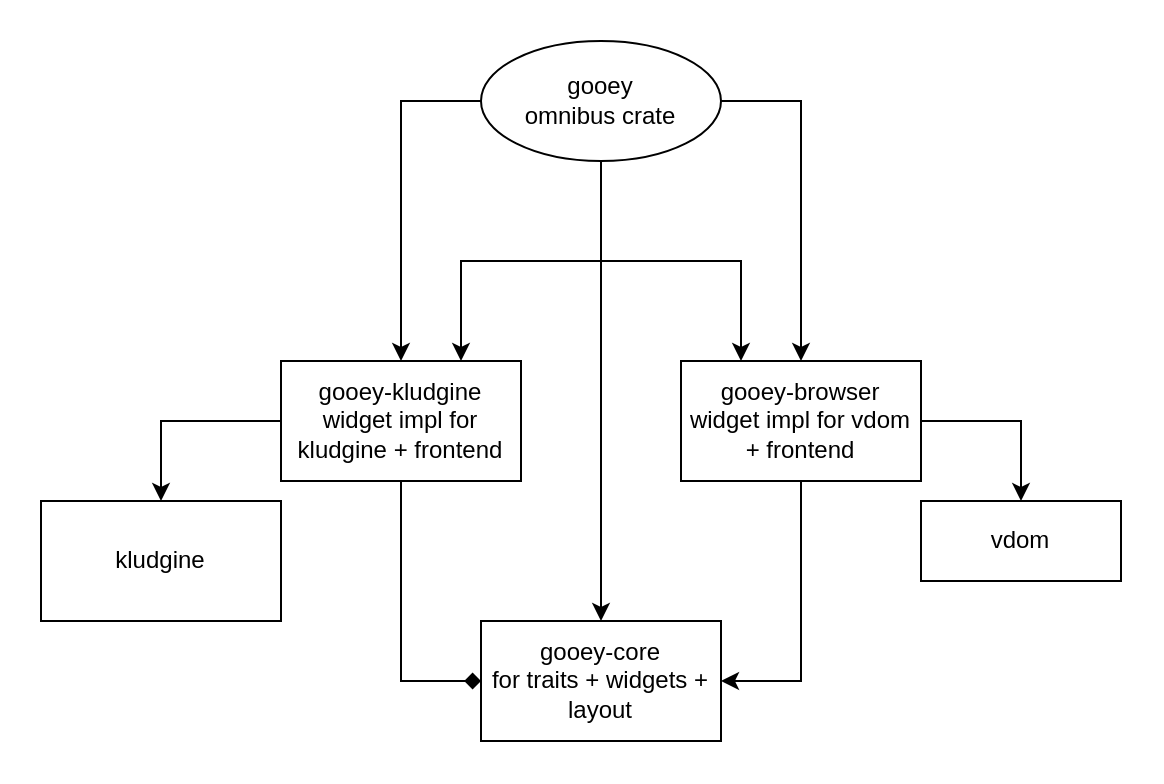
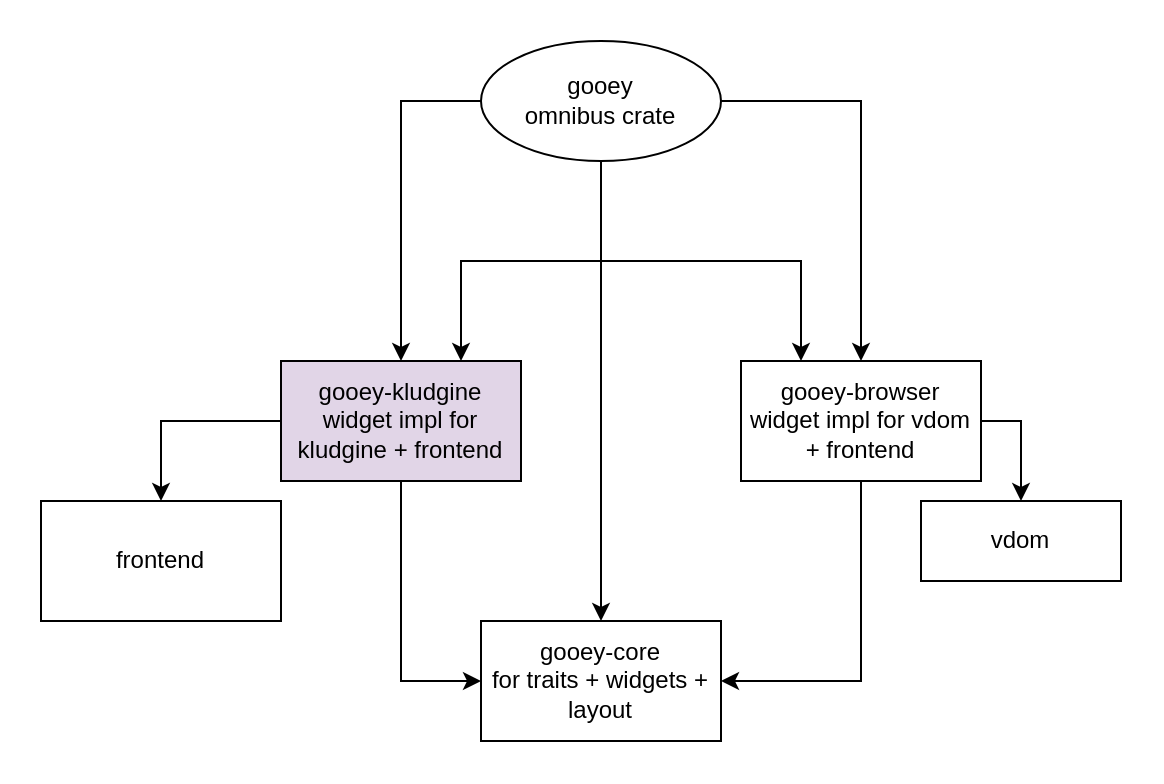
(401, 421) -> (401, 421)
(801, 421) -> (861, 421)
(161, 561) -> (161, 561)
(464, 681) -> (465, 681)
